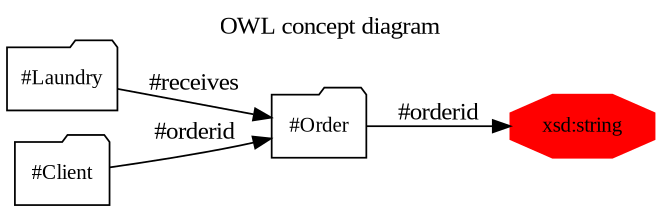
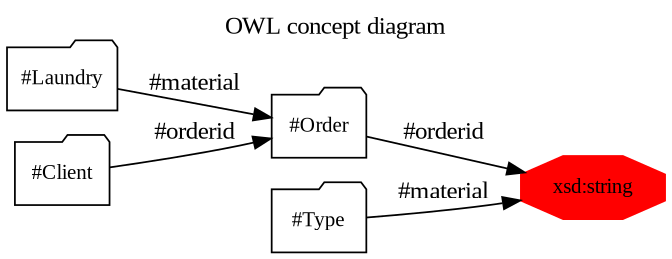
(195, 83) -> (195, 83)
none -> (319, 221)
